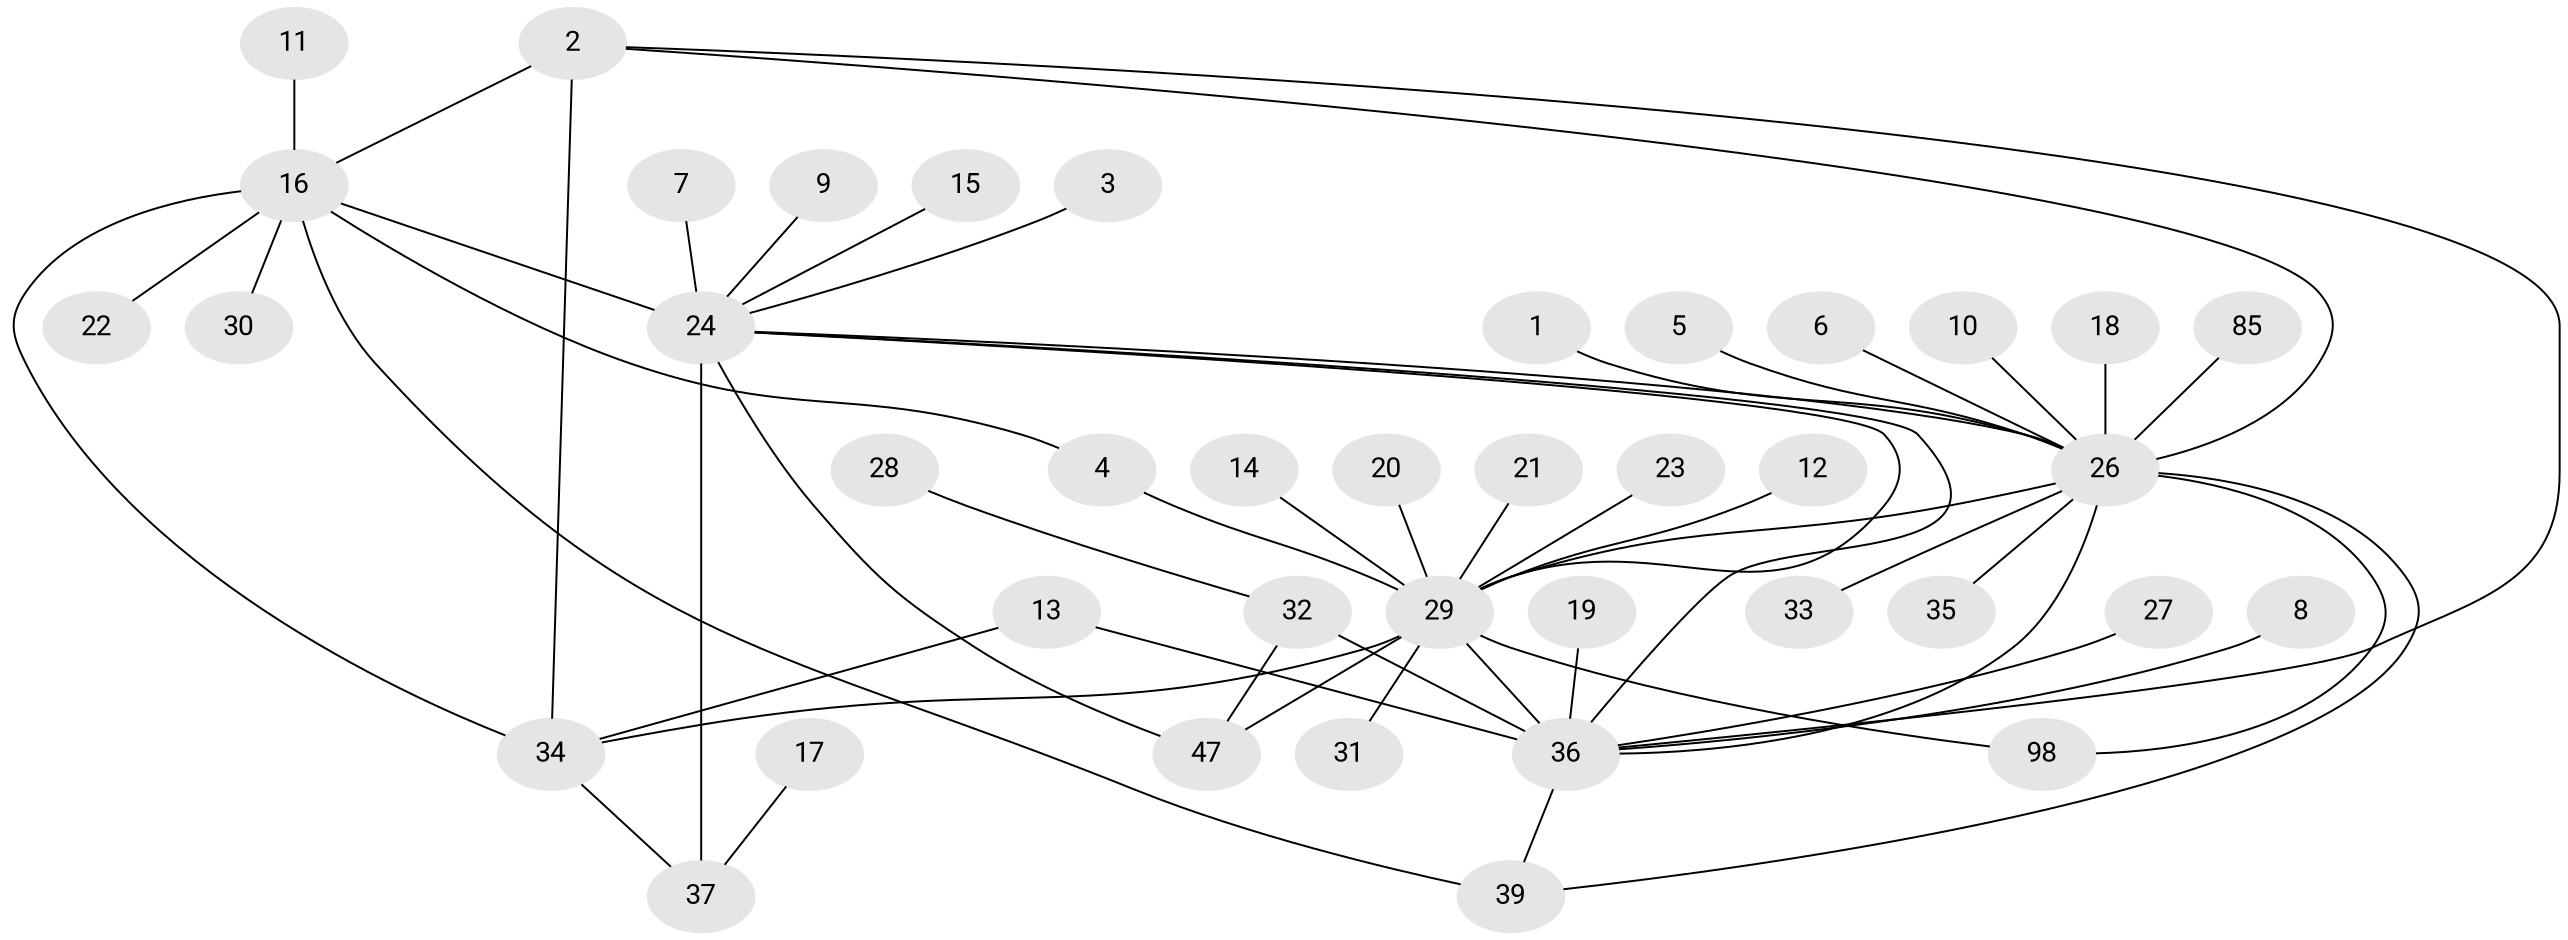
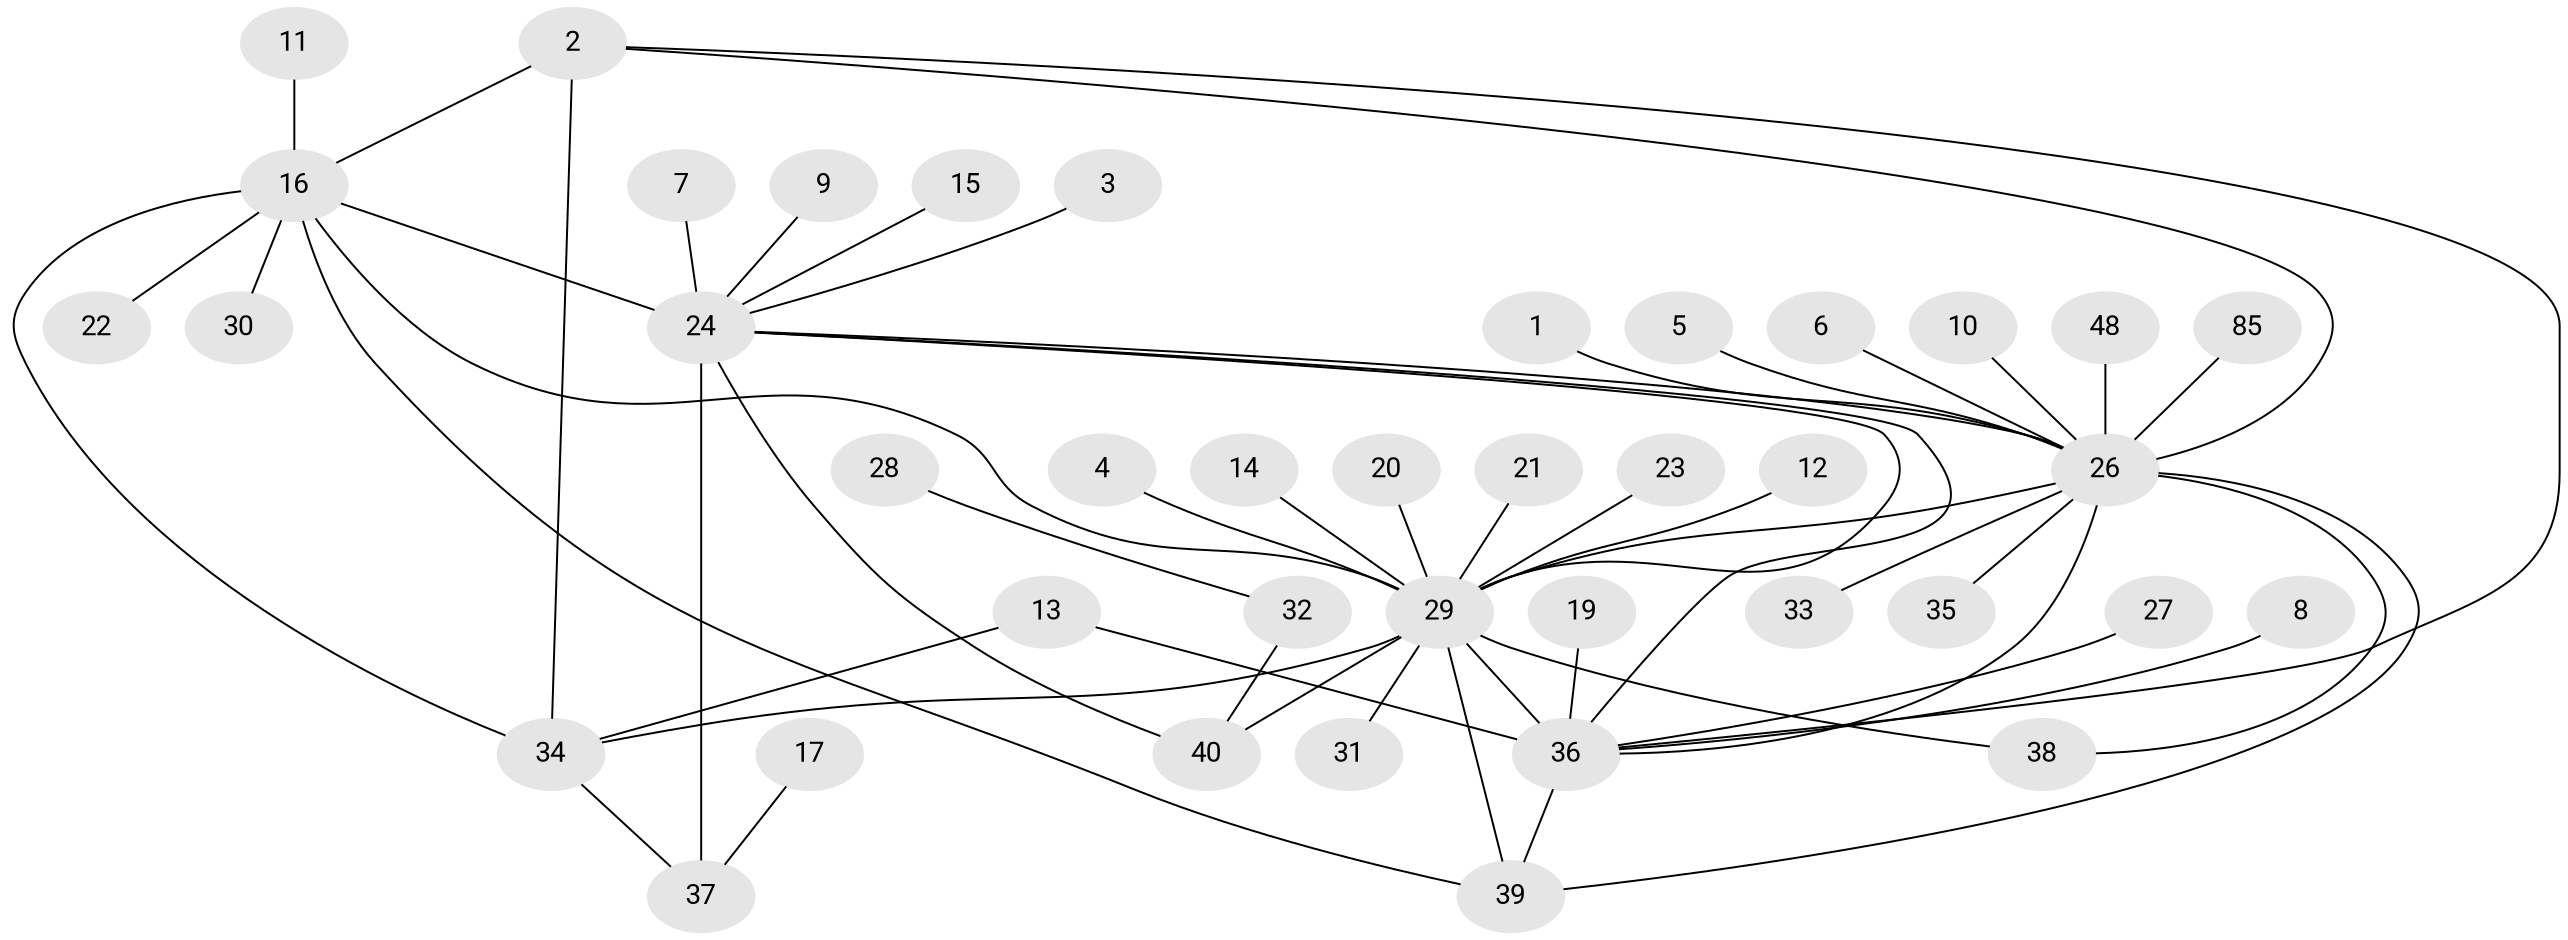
(2105, 328) -> (2105, 328)
(679, 378) -> (848, 401)
(1432, 683) -> none
(1207, 754) -> (1207, 754)
none -> (1475, 754)
(2042, 754) -> (2042, 754)
